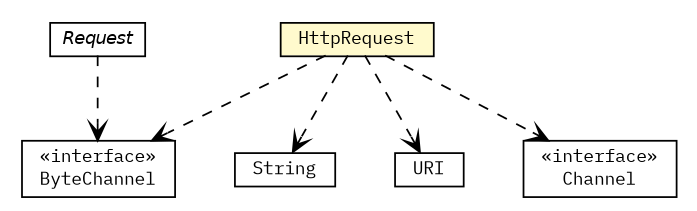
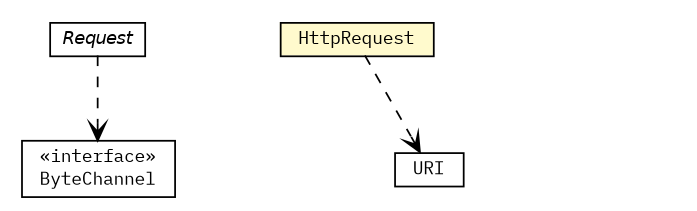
(247, 94) -> none
(284, 169) -> none
(599, 169) -> none
